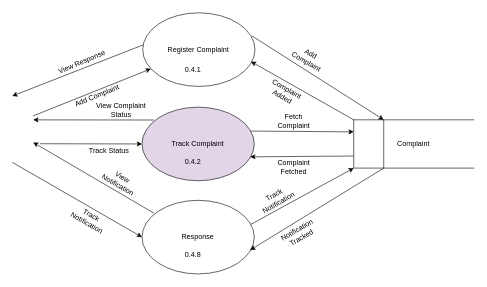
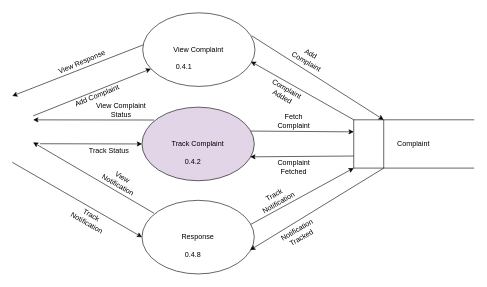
(199, 50) -> (199, 50)
(193, 70) -> (184, 67)
